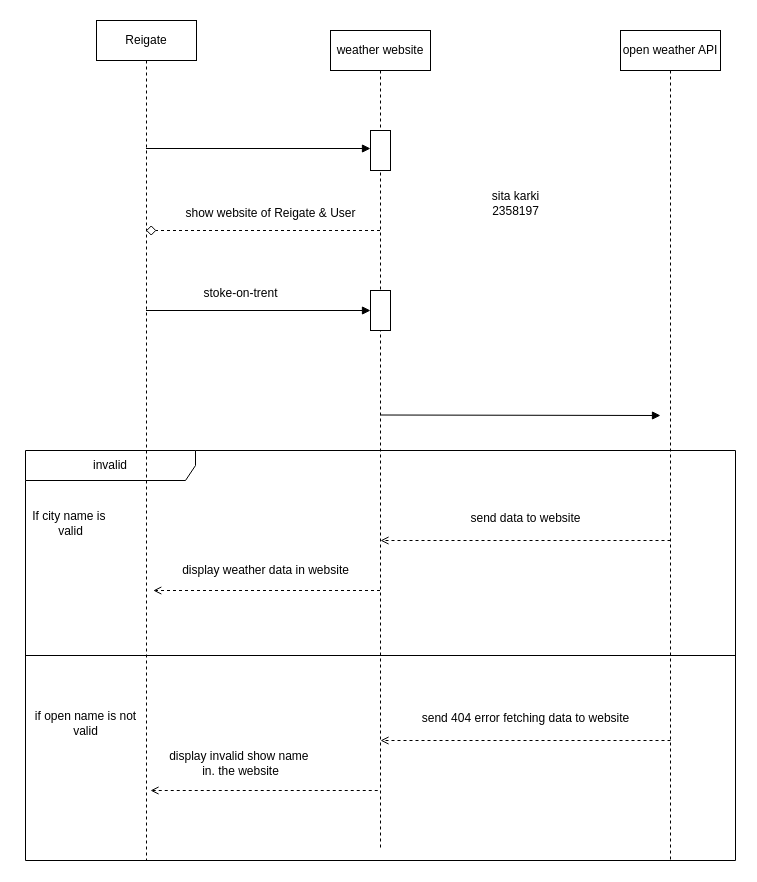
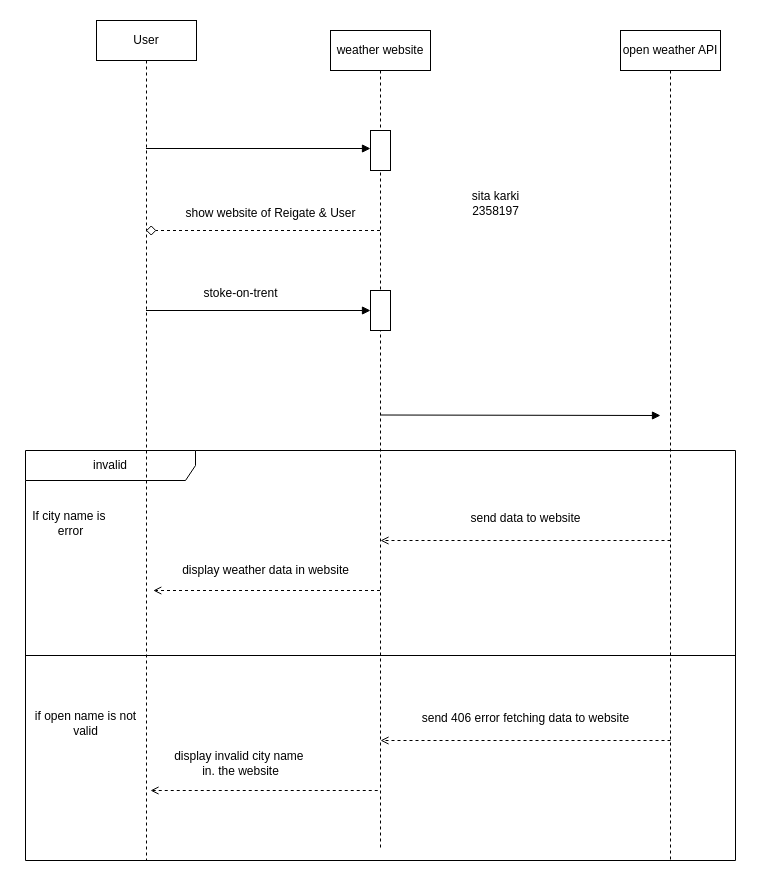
(147, 41) -> (147, 41)
(516, 204) -> (496, 204)
(71, 524) -> (71, 524)
(526, 719) -> (526, 719)
(241, 764) -> (241, 764)
